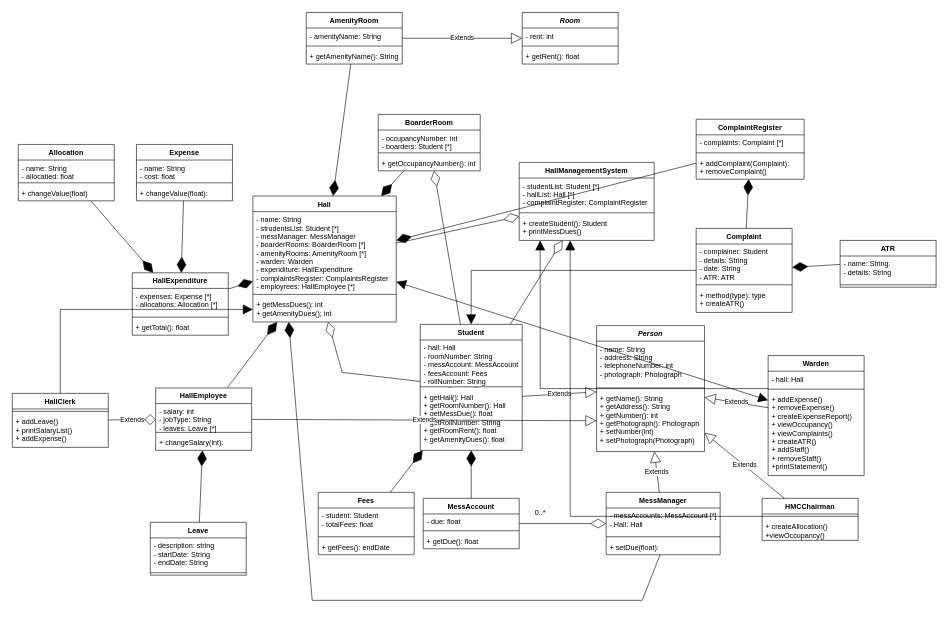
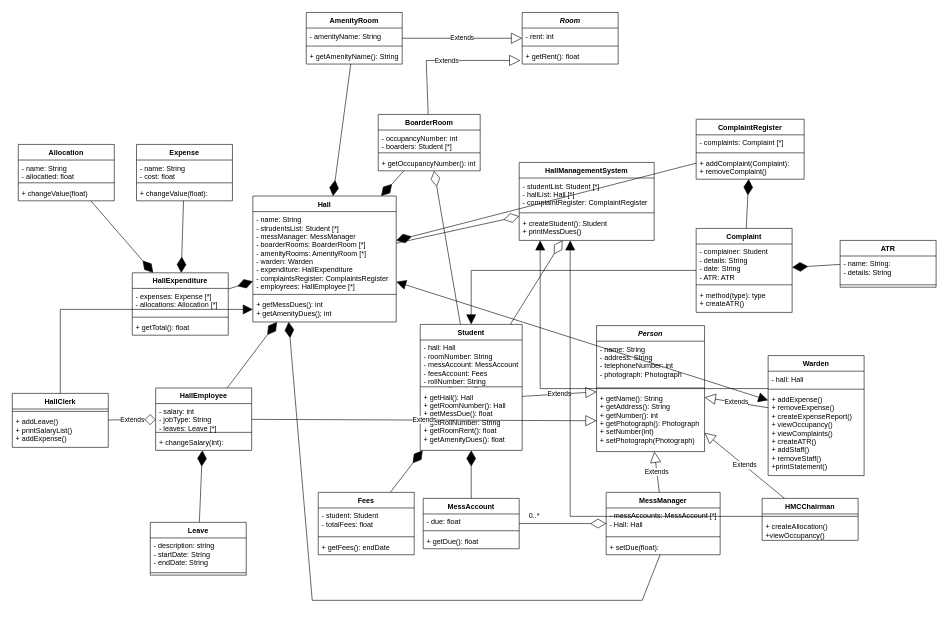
none -> (444, 60)
(362, 375) -> none
(540, 513) -> (534, 516)
